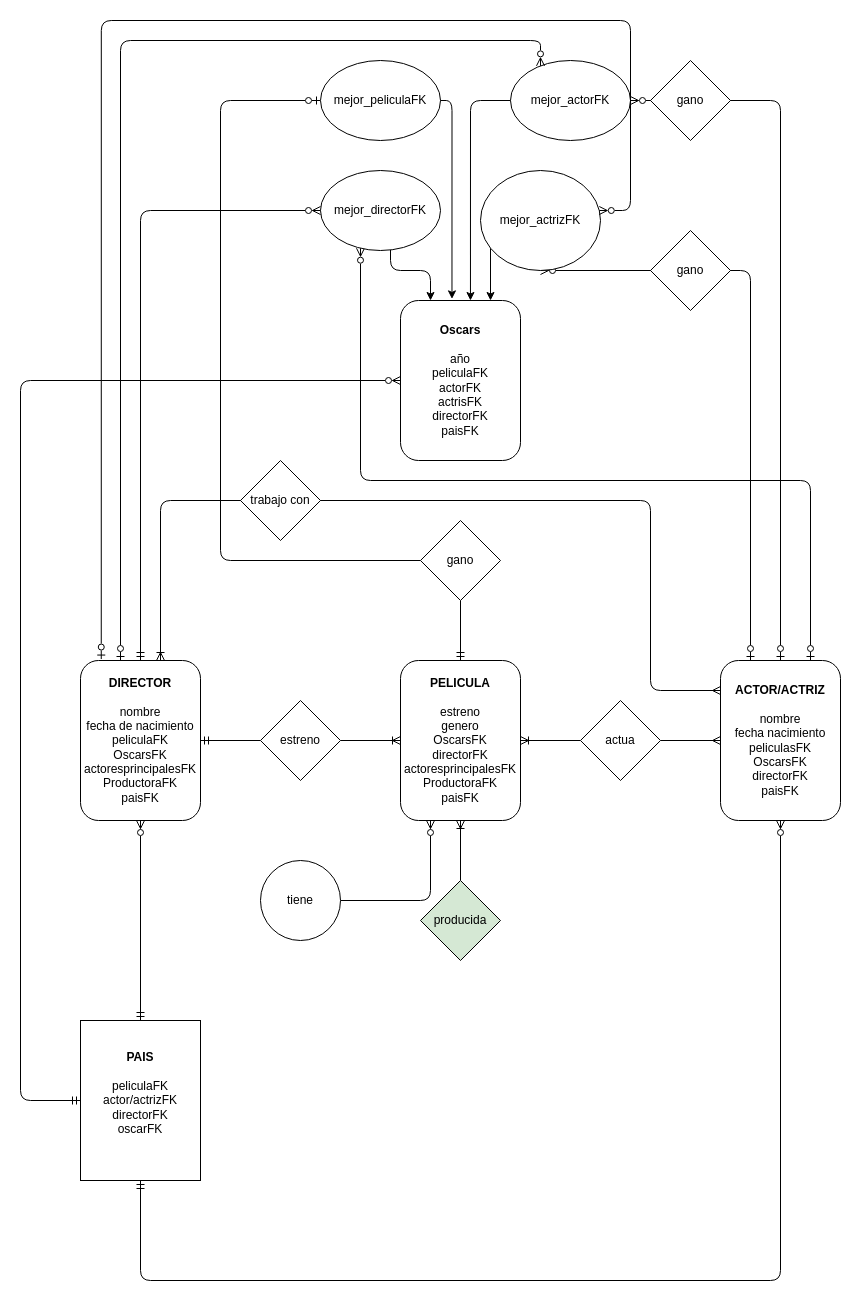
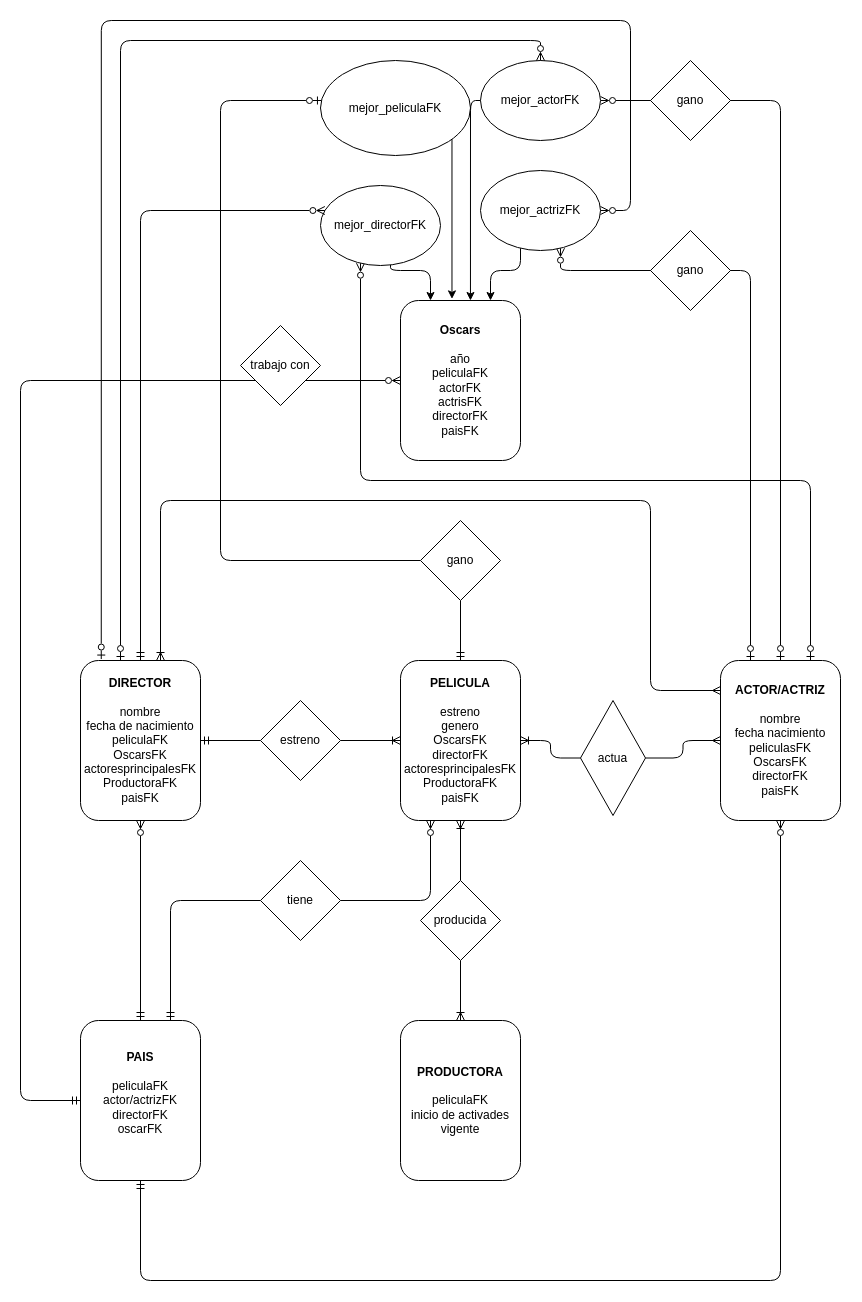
(381, 101) -> (396, 108)
(571, 101) -> (541, 101)
(381, 211) -> (381, 226)
(541, 221) -> (541, 211)
(281, 501) -> (281, 366)
(621, 741) -> (613, 758)
(301, 901) -> (301, 901)
none -> (171, 921)
(461, 921) -> (461, 921)
none -> (461, 991)
(141, 1101) -> (141, 1101)
none -> (461, 1101)
